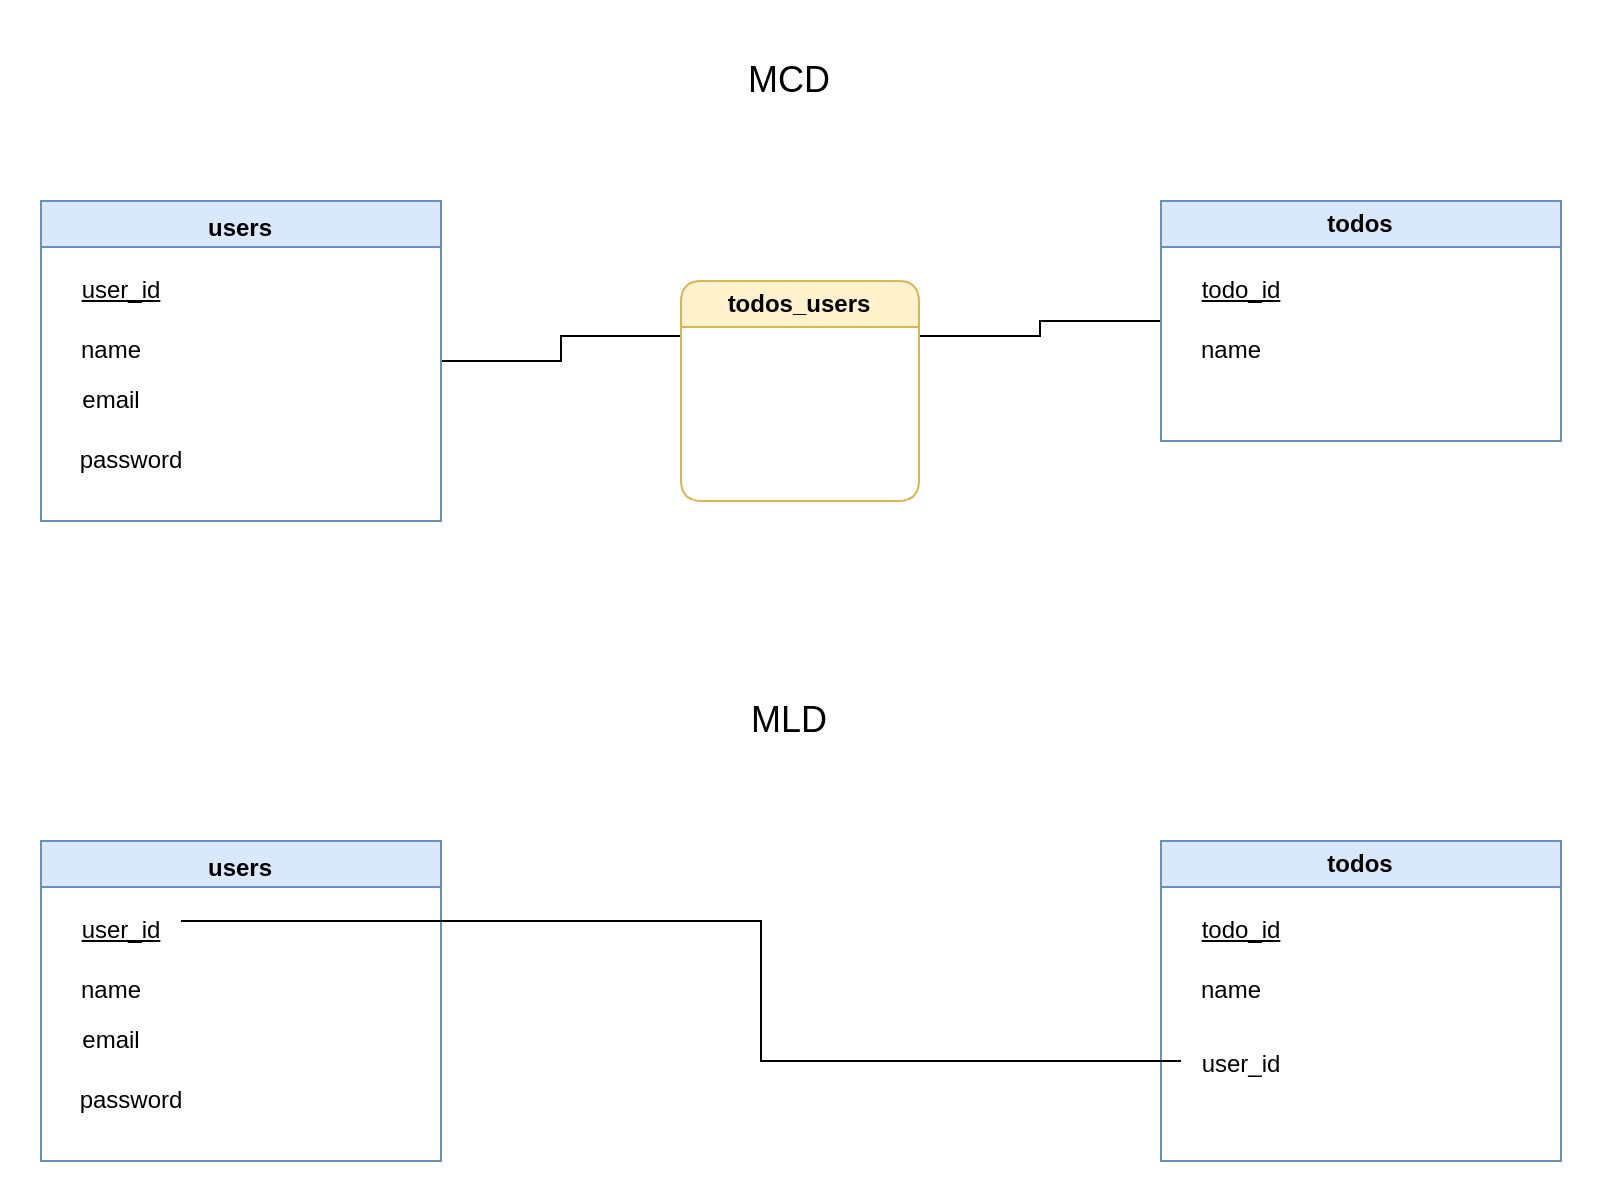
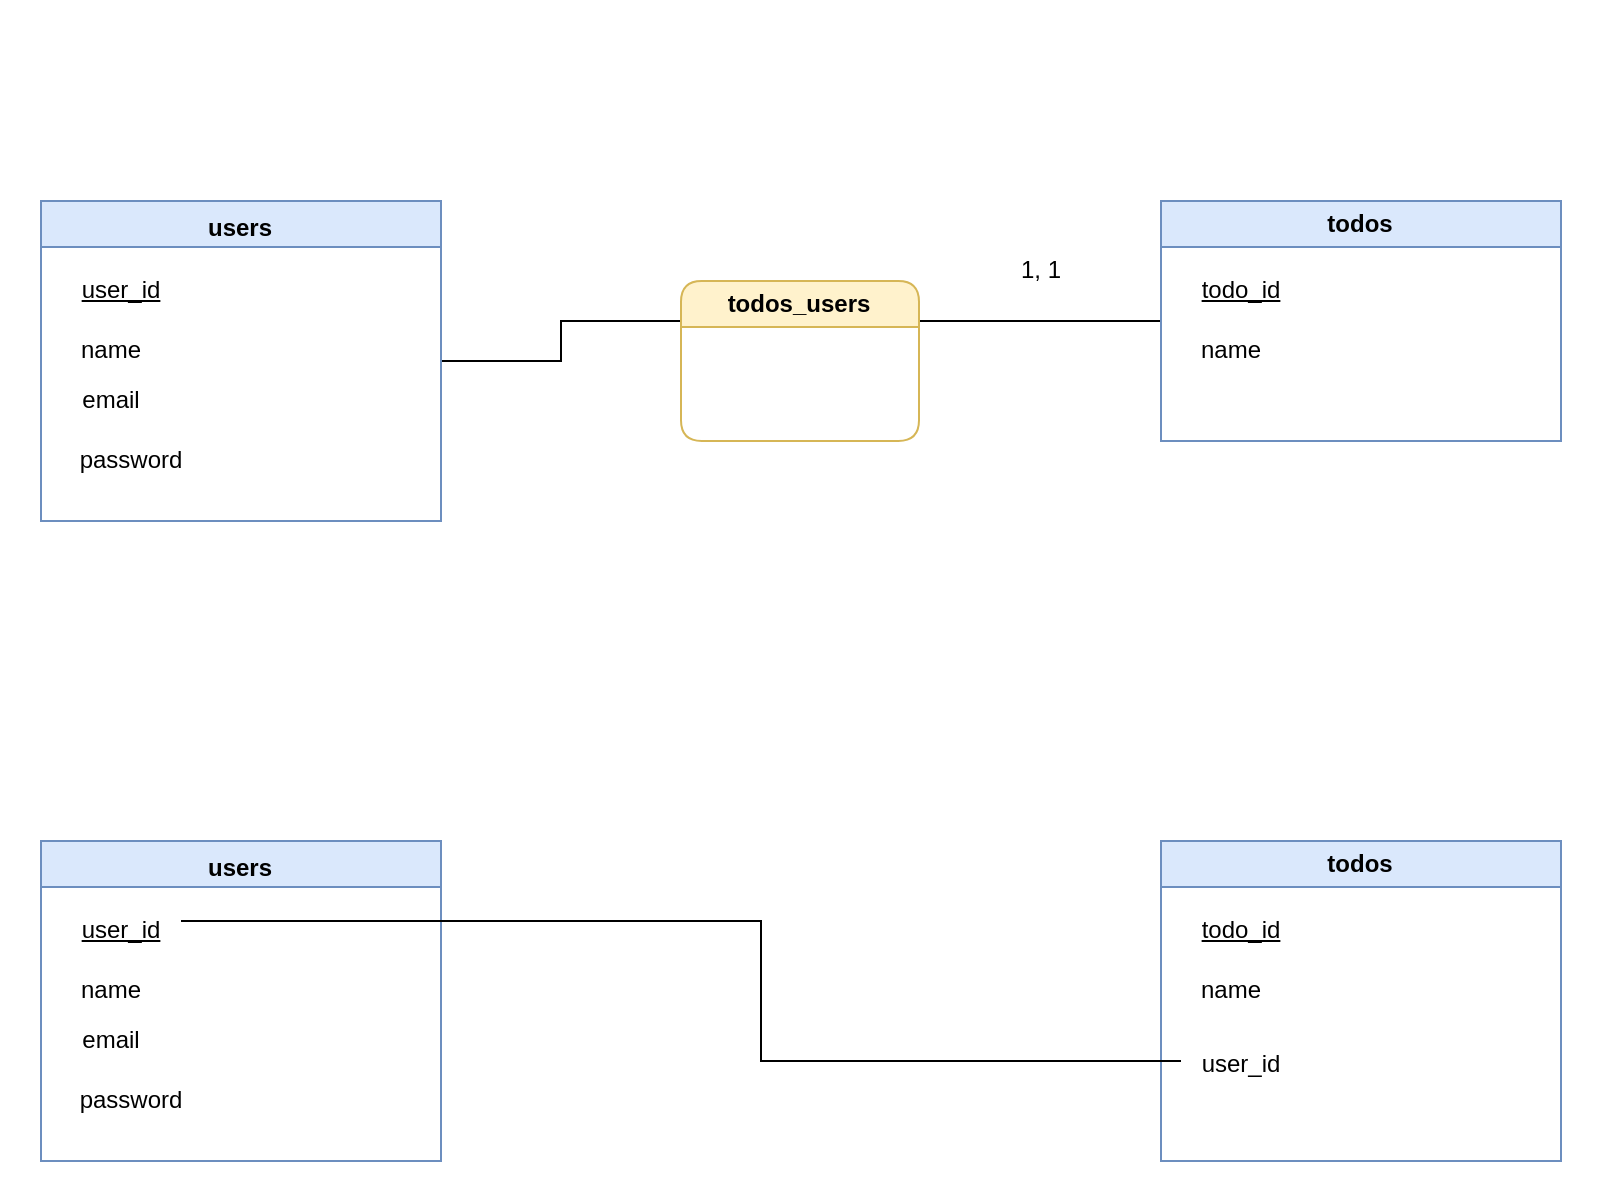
(789, 81) -> none
none -> (1041, 271)
(800, 391) -> (800, 361)
(789, 721) -> none
